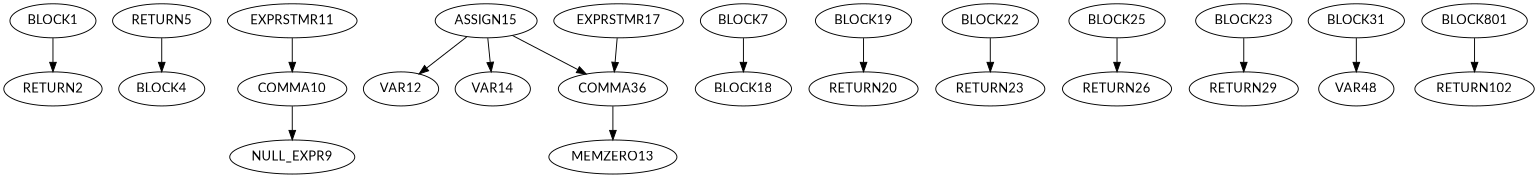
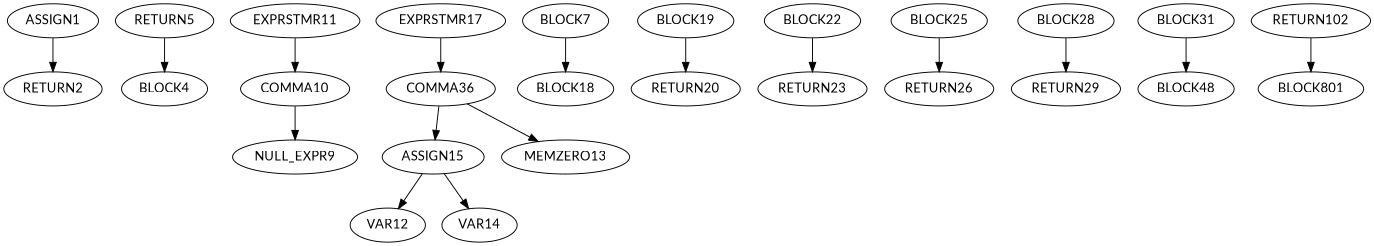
(53, 21) -> (53, 21)
(1244, 21) -> (1066, 21)
(1475, 50) -> (1311, 50)
(545, 53) -> (438, 118)
(1356, 89) -> (1186, 89)
